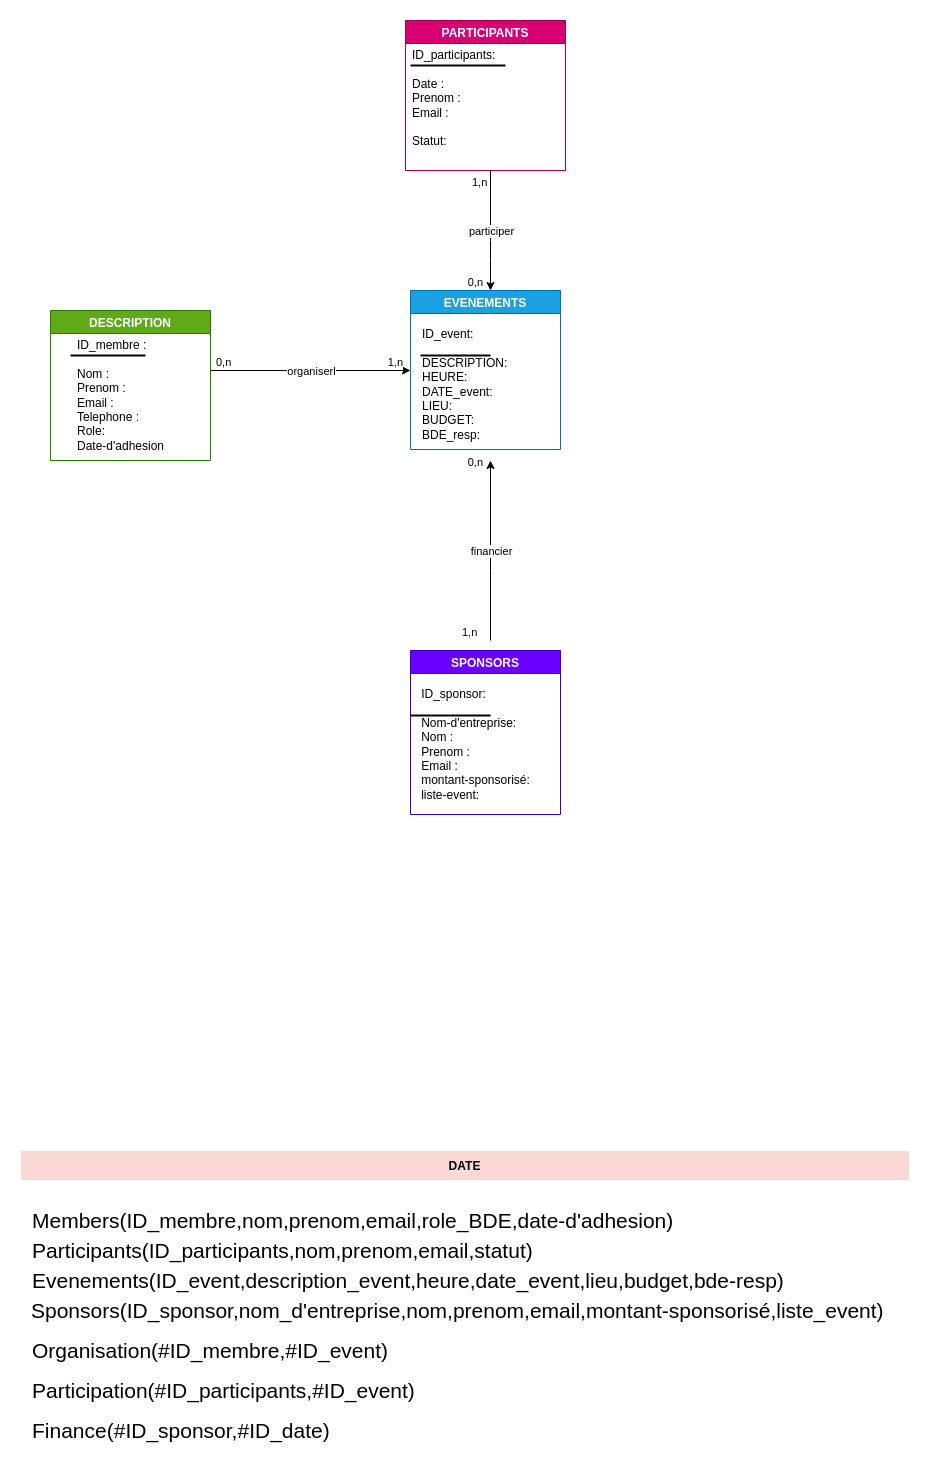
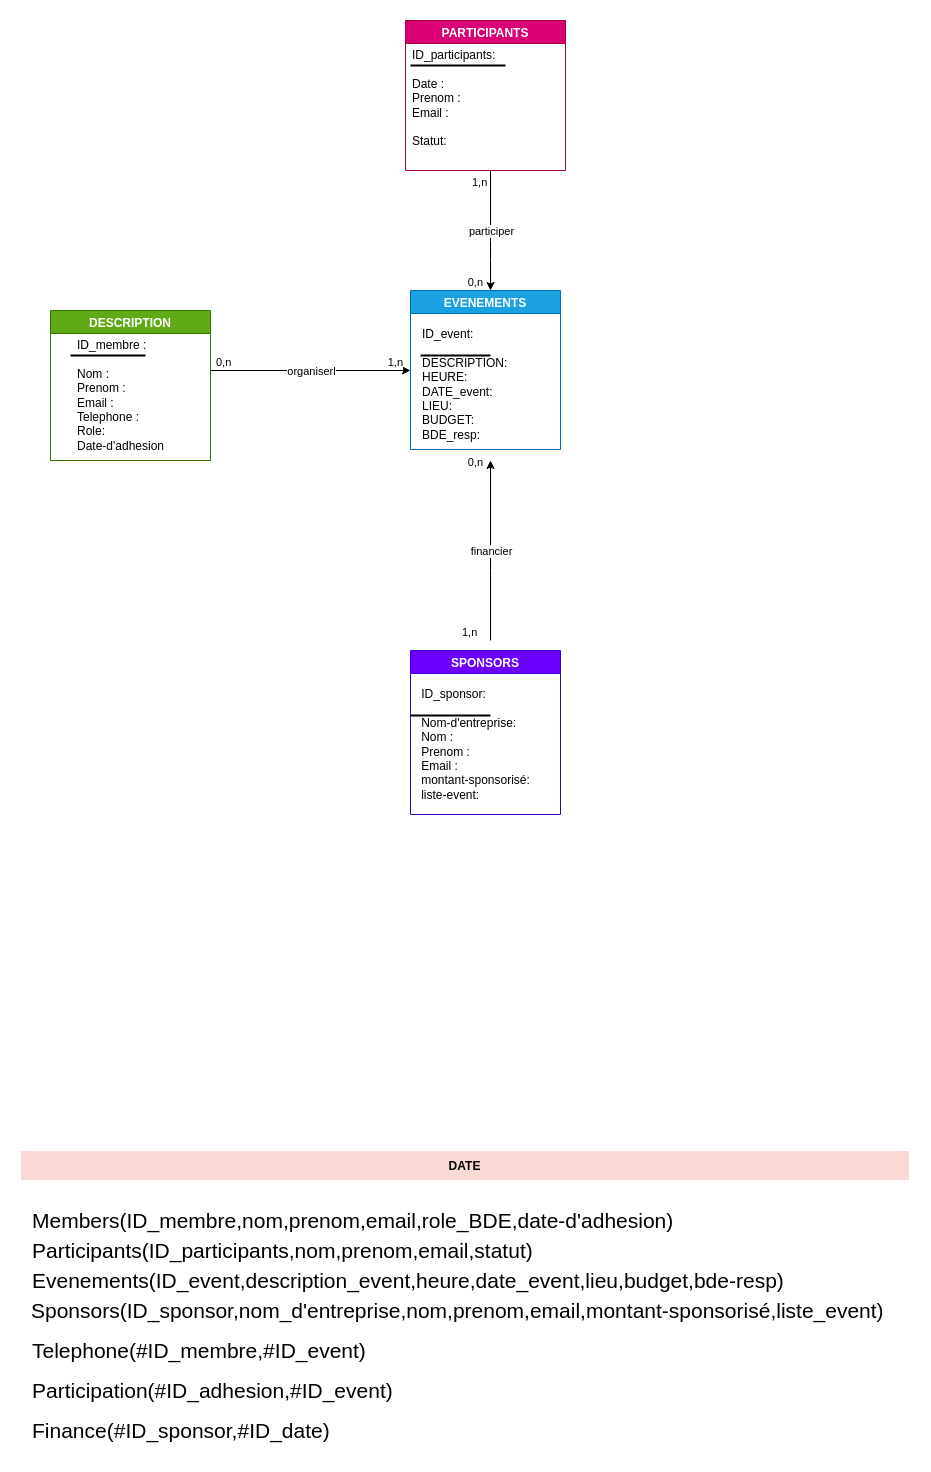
(224, 1351) -> (209, 1351)
(257, 1391) -> (236, 1391)
